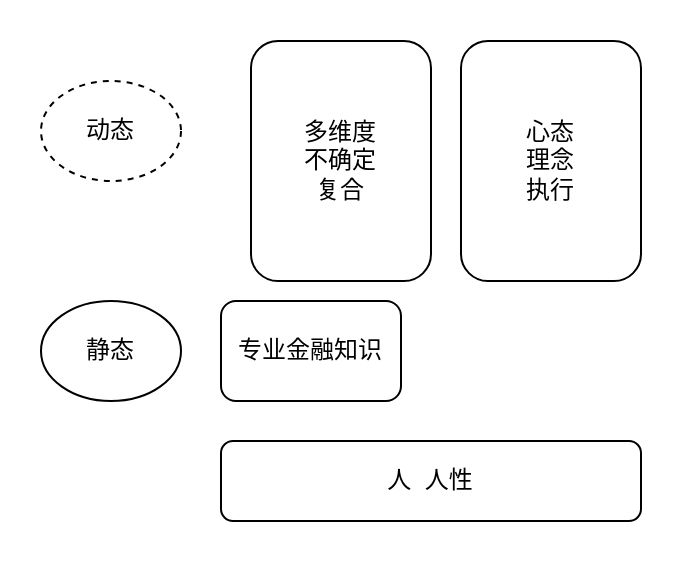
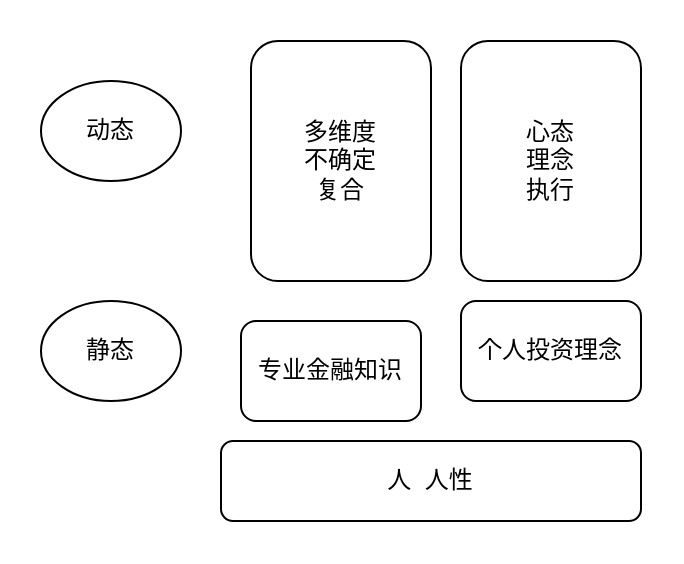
(111, 131) -> (111, 131)
(311, 351) -> (331, 371)
none -> (551, 351)
